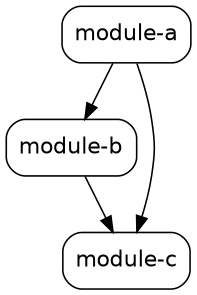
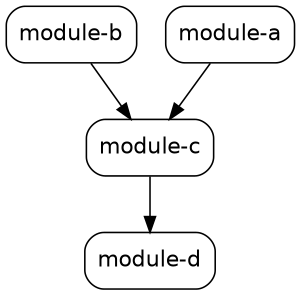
(102, 84) -> none
none -> (150, 261)
